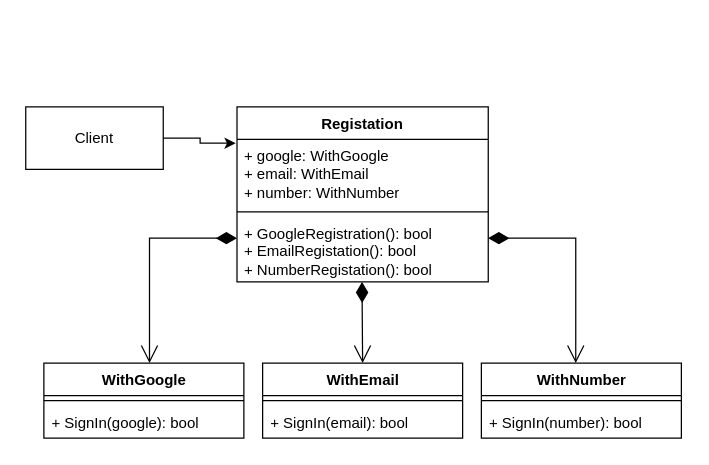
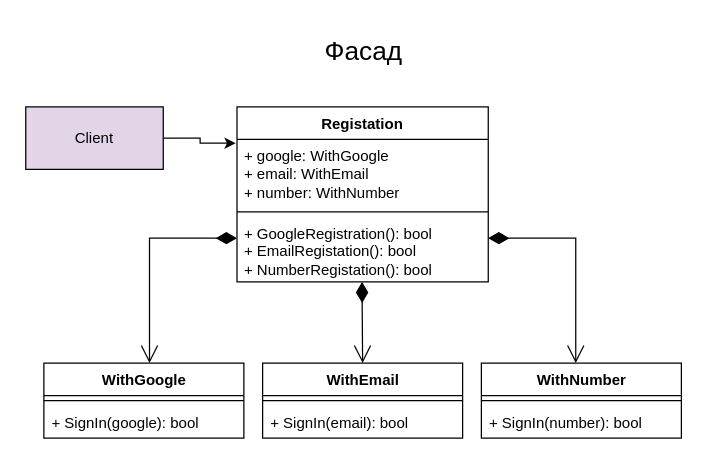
none -> (363, 51)
(94, 138) -> (94, 138)
